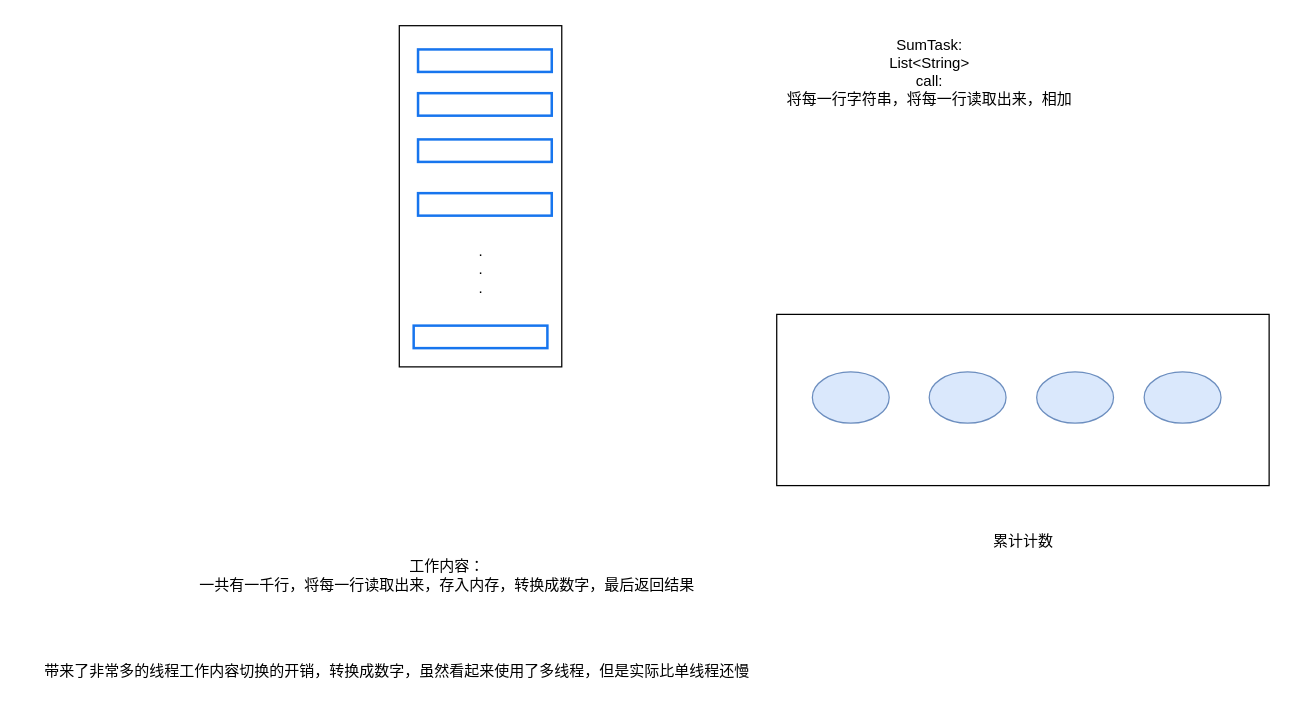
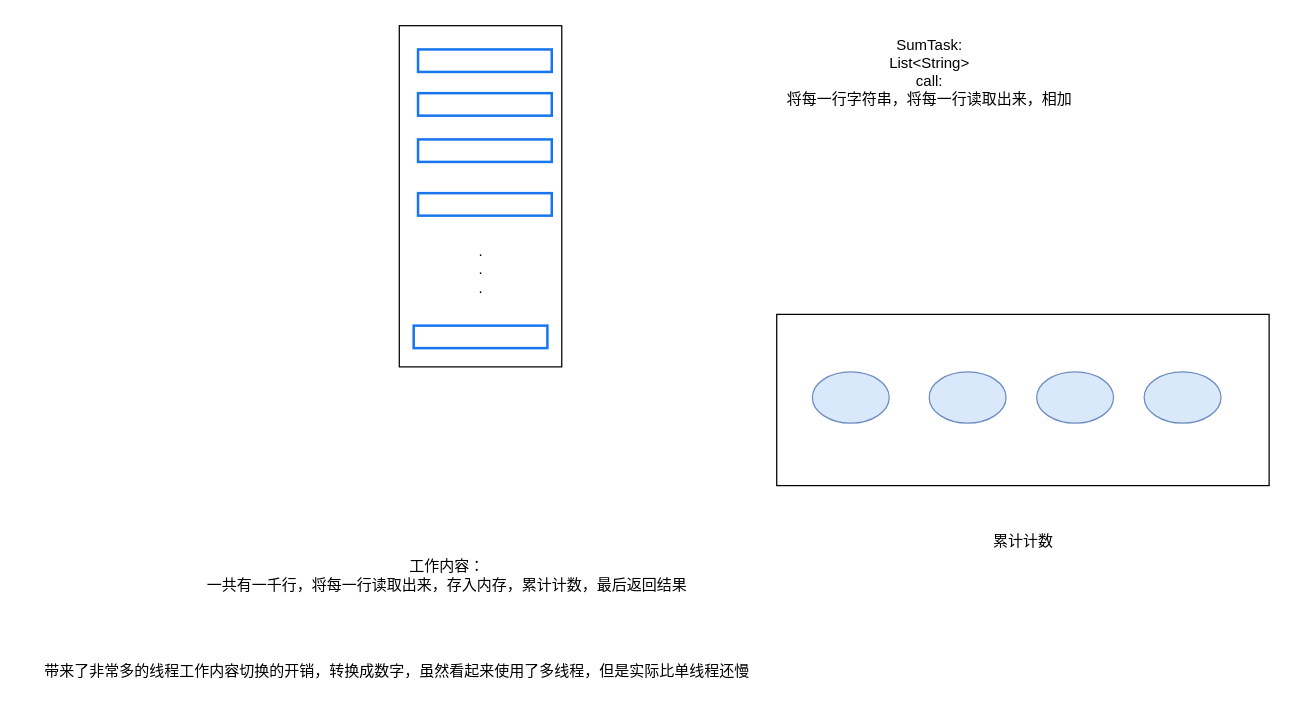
(448, 576) -> (448, 576)
